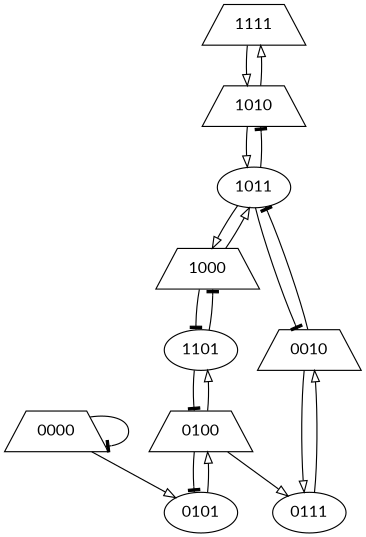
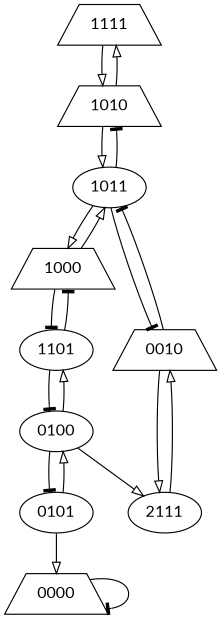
(201, 431) -> (56, 431)
(129, 472) -> (56, 548)
(309, 513) -> (165, 513)
